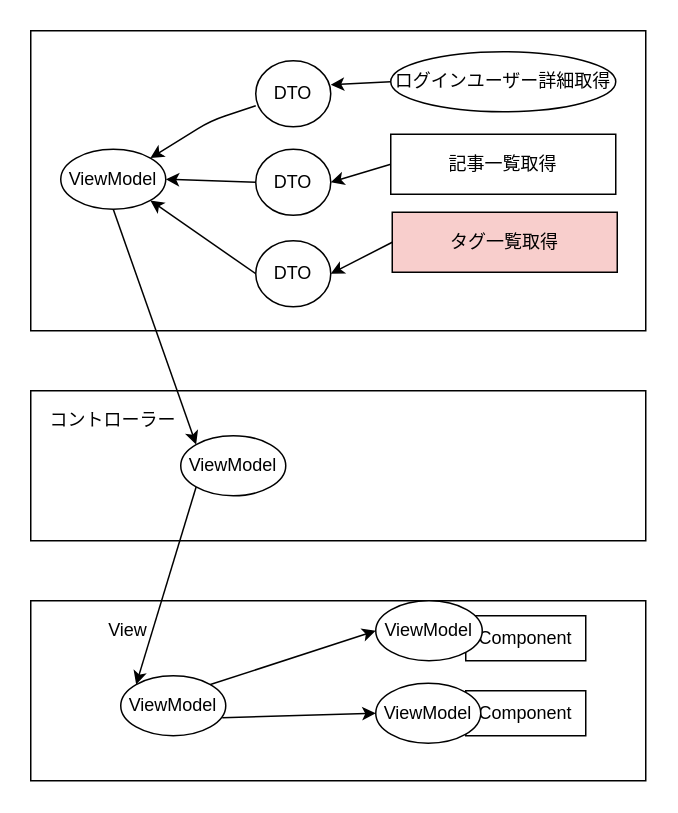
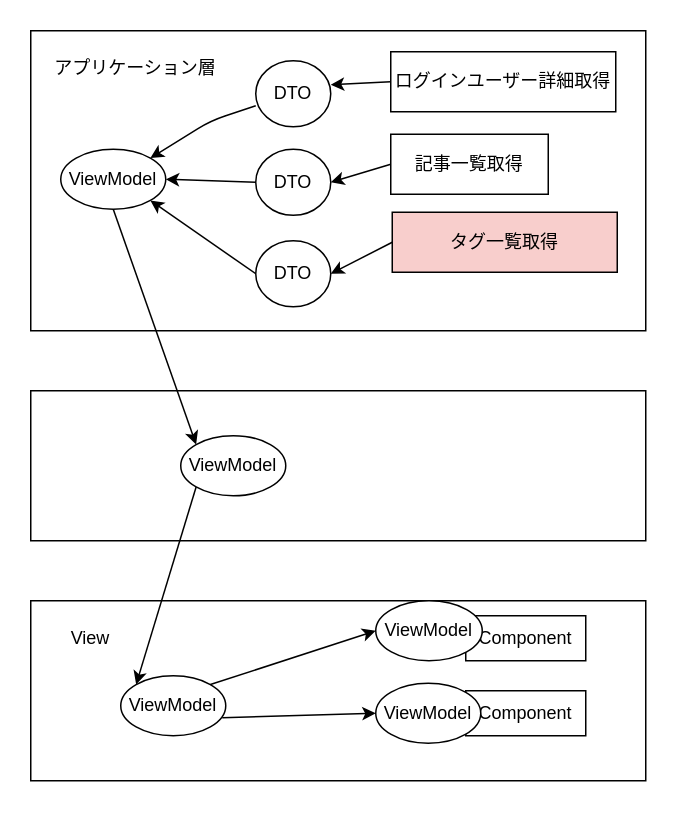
none -> (136, 68)
(503, 82) -> (503, 82)
(503, 164) -> (470, 164)
(113, 421) -> none
(128, 631) -> (91, 638)
